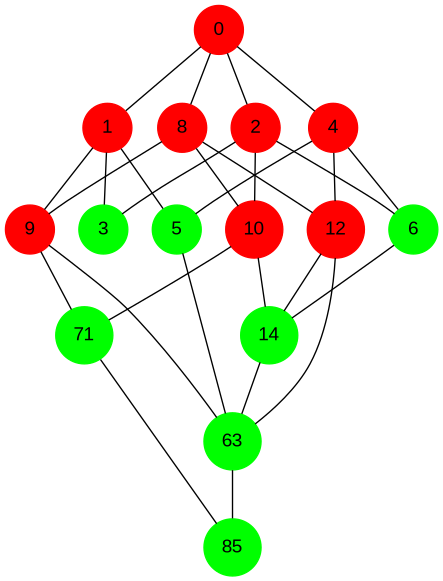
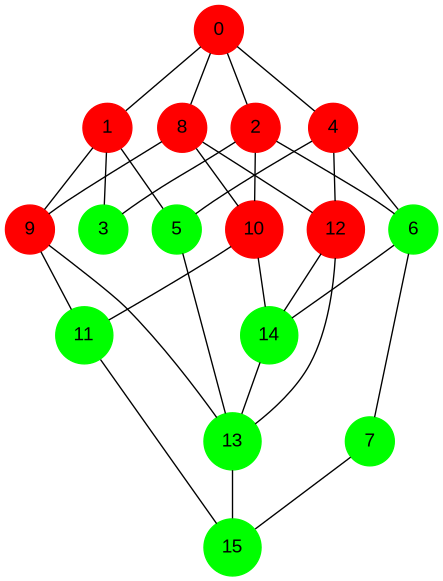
(84, 335) -> (84, 335)
(233, 441) -> (233, 441)
none -> (370, 441)
(233, 547) -> (233, 547)
